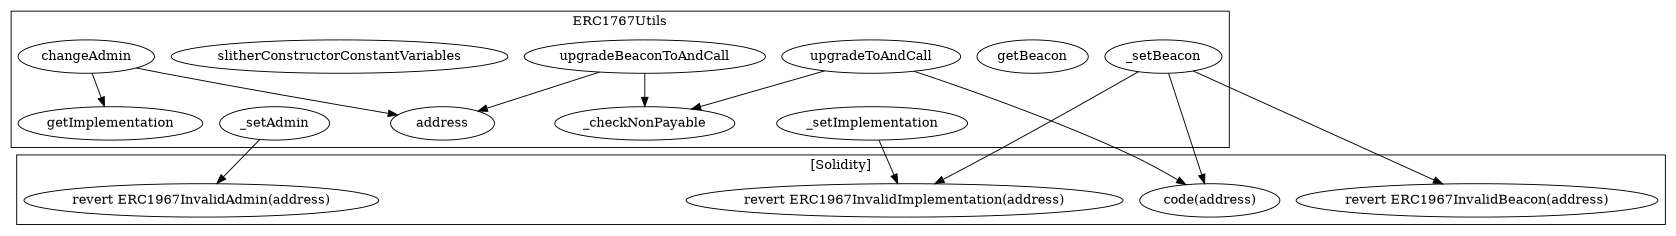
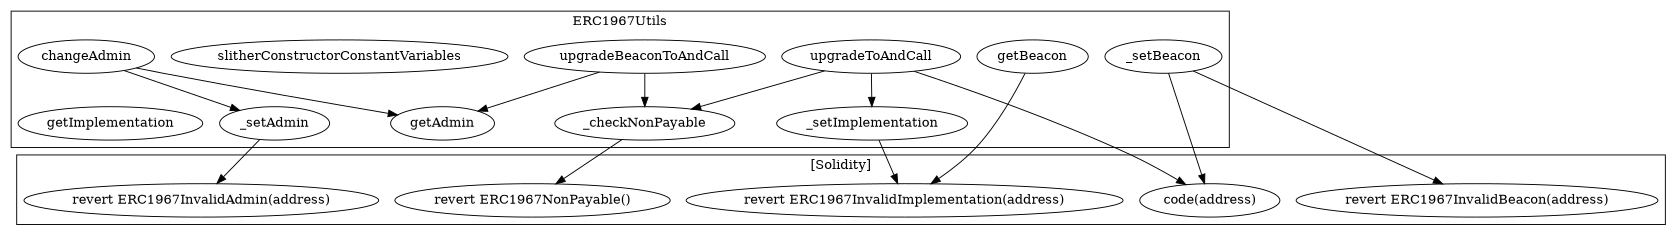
(620, 22) -> (620, 22)
(97, 85) -> (178, 89)
none -> (872, 85)
(443, 123) -> (443, 123)
(1041, 126) -> (989, 132)
none -> (533, 200)
